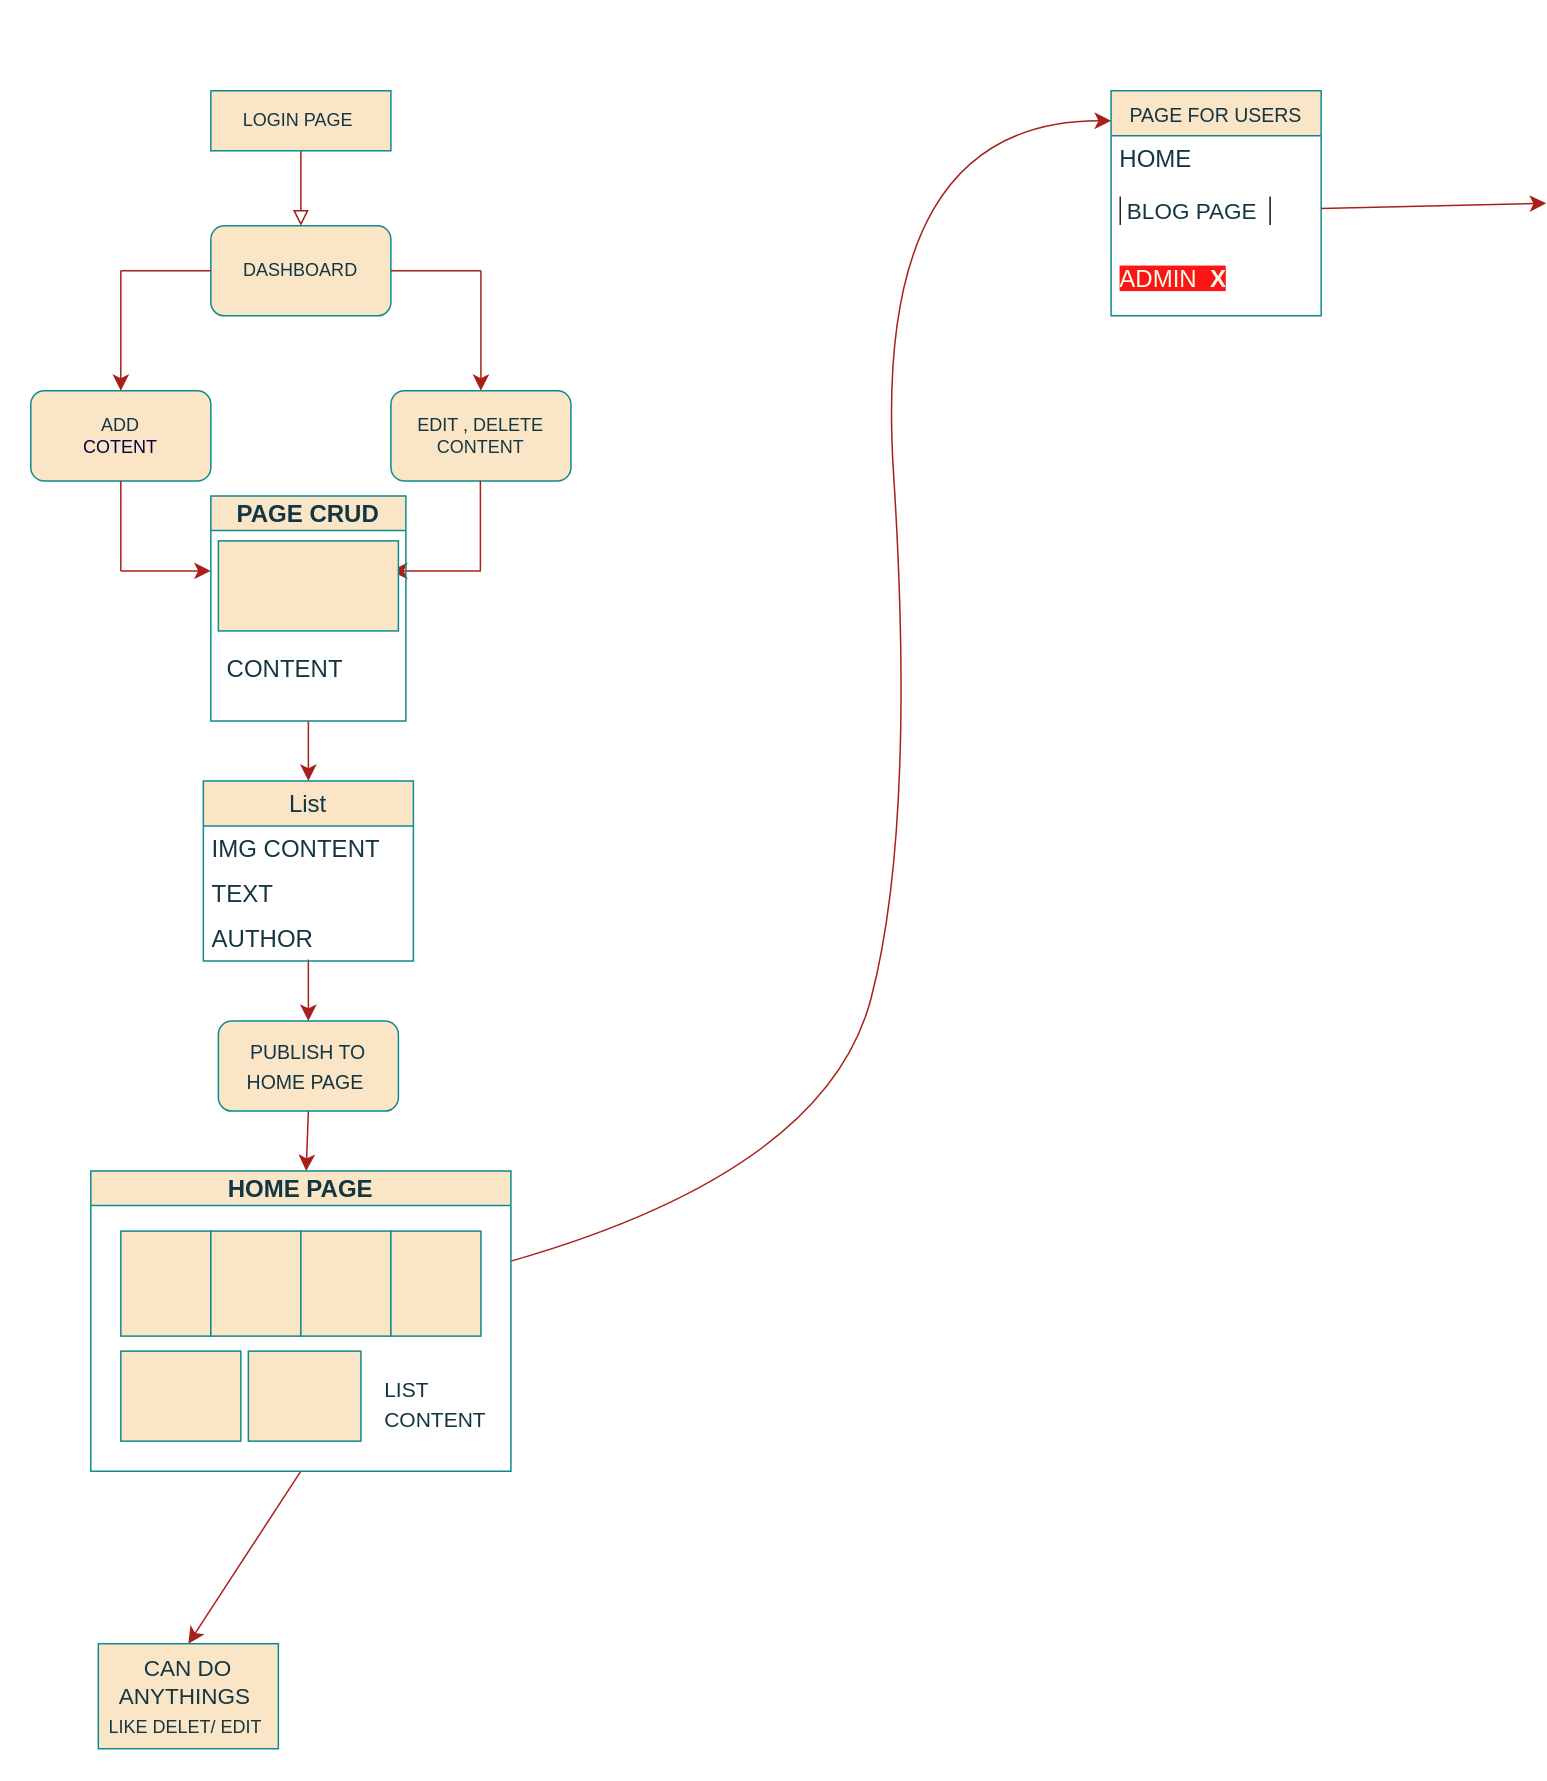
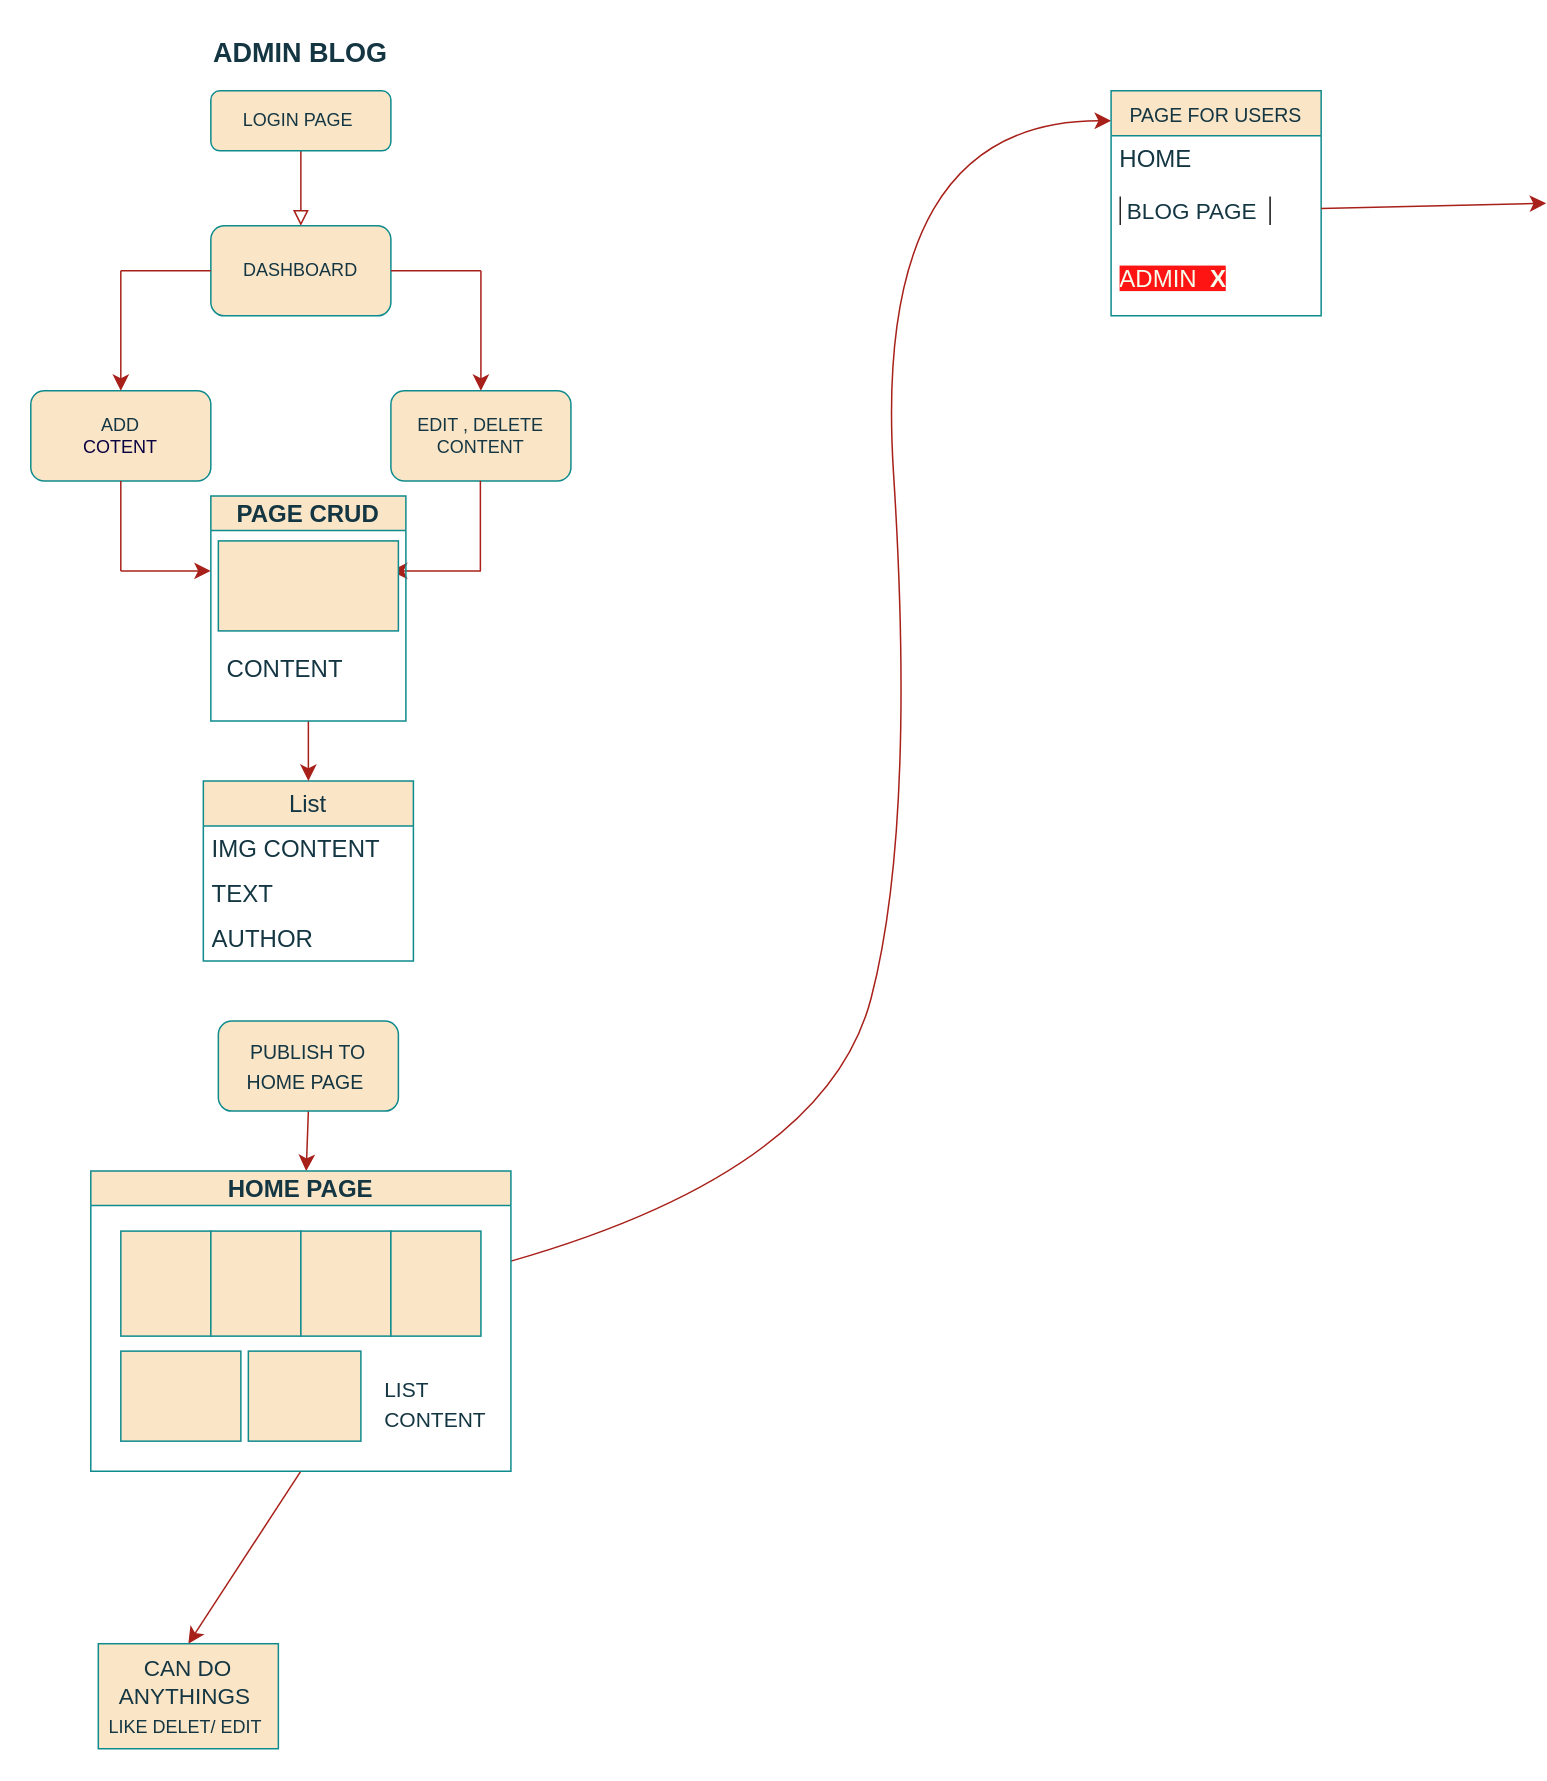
none -> (301, 53)
(301, 121) -> (301, 121)
(308, 987) -> none
